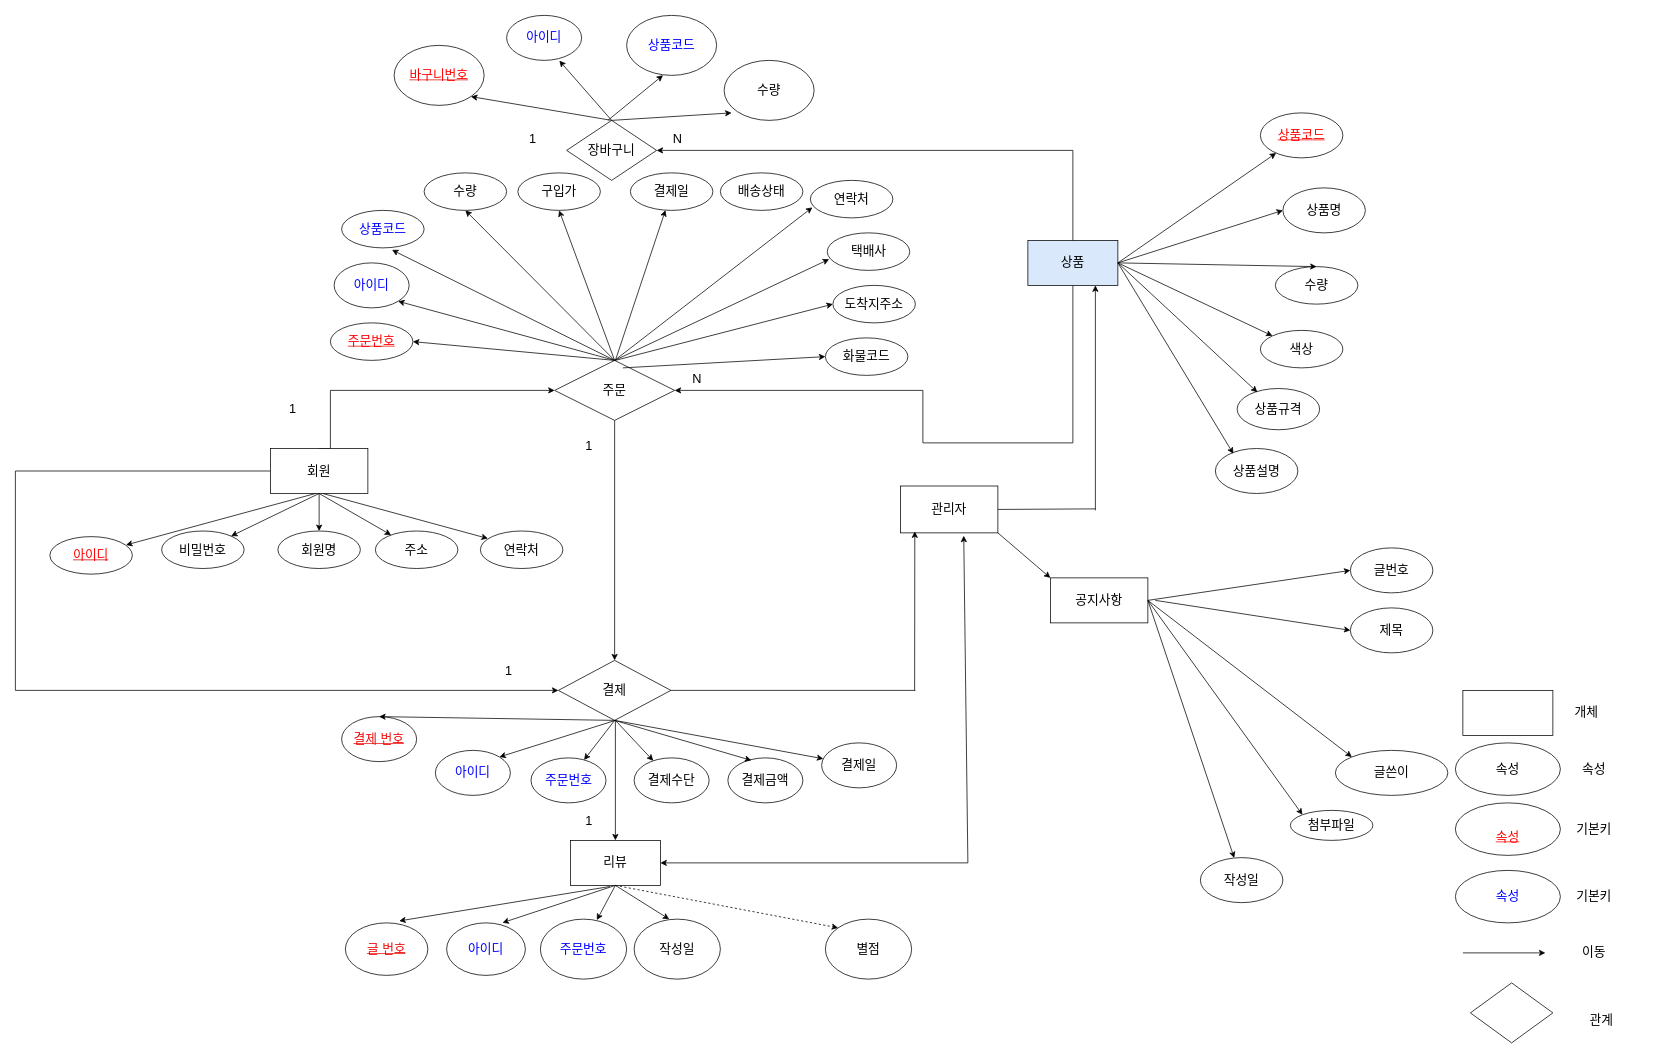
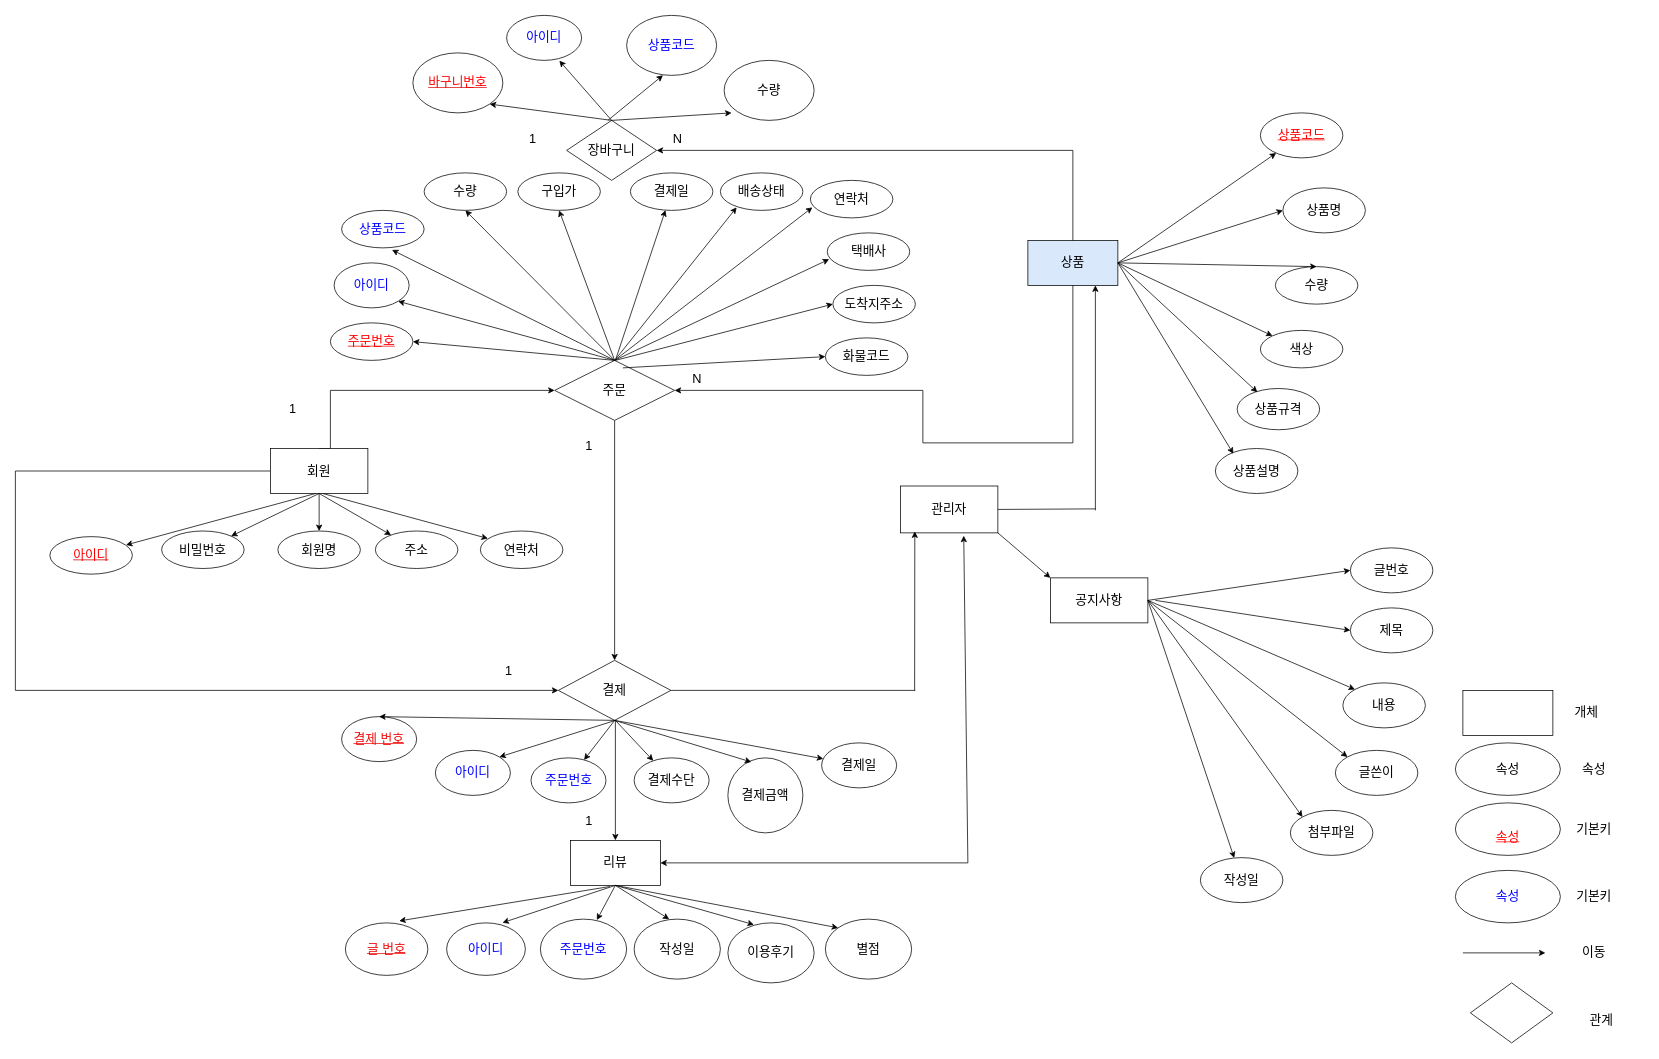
(439, 75) -> (458, 83)
none -> (677, 283)
none -> (1252, 645)
none -> (1384, 705)
(1392, 773) -> (1377, 773)
(765, 780) -> (765, 795)
(1332, 825) -> (1332, 833)
none -> (686, 905)
(732, 908) -> (732, 908)
none -> (771, 953)
